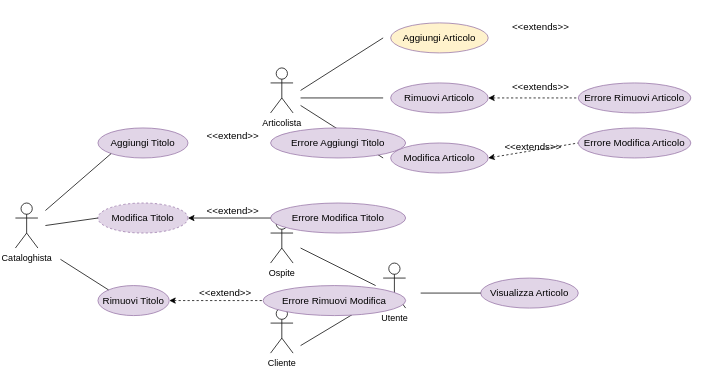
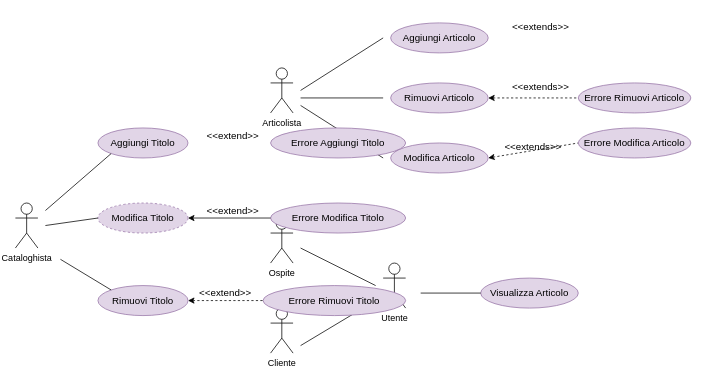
(439, 38) -> (439, 38)
(134, 300) -> (143, 300)
(334, 300) -> (334, 300)
